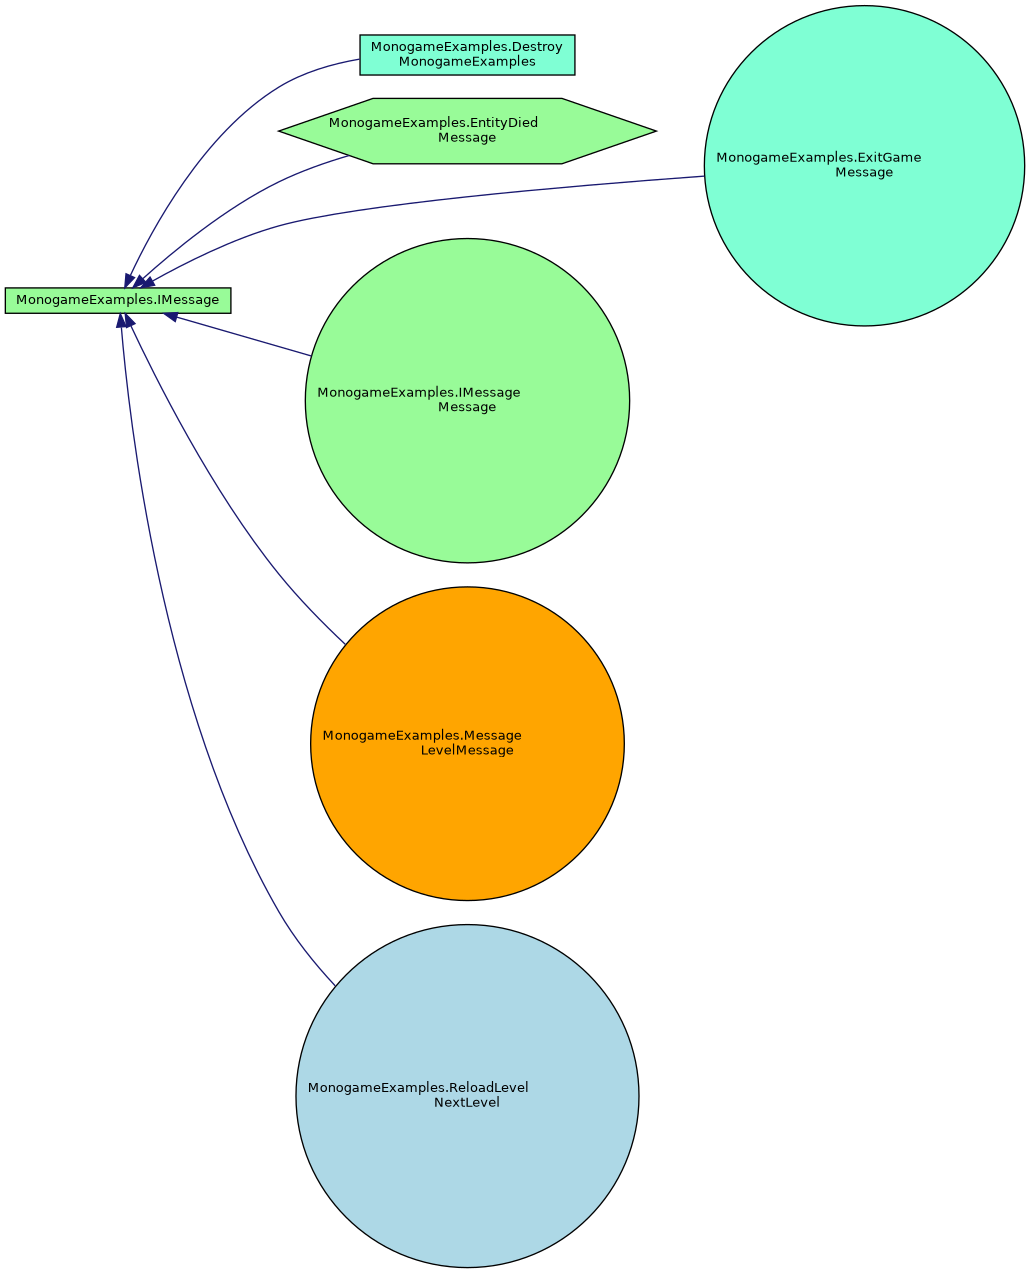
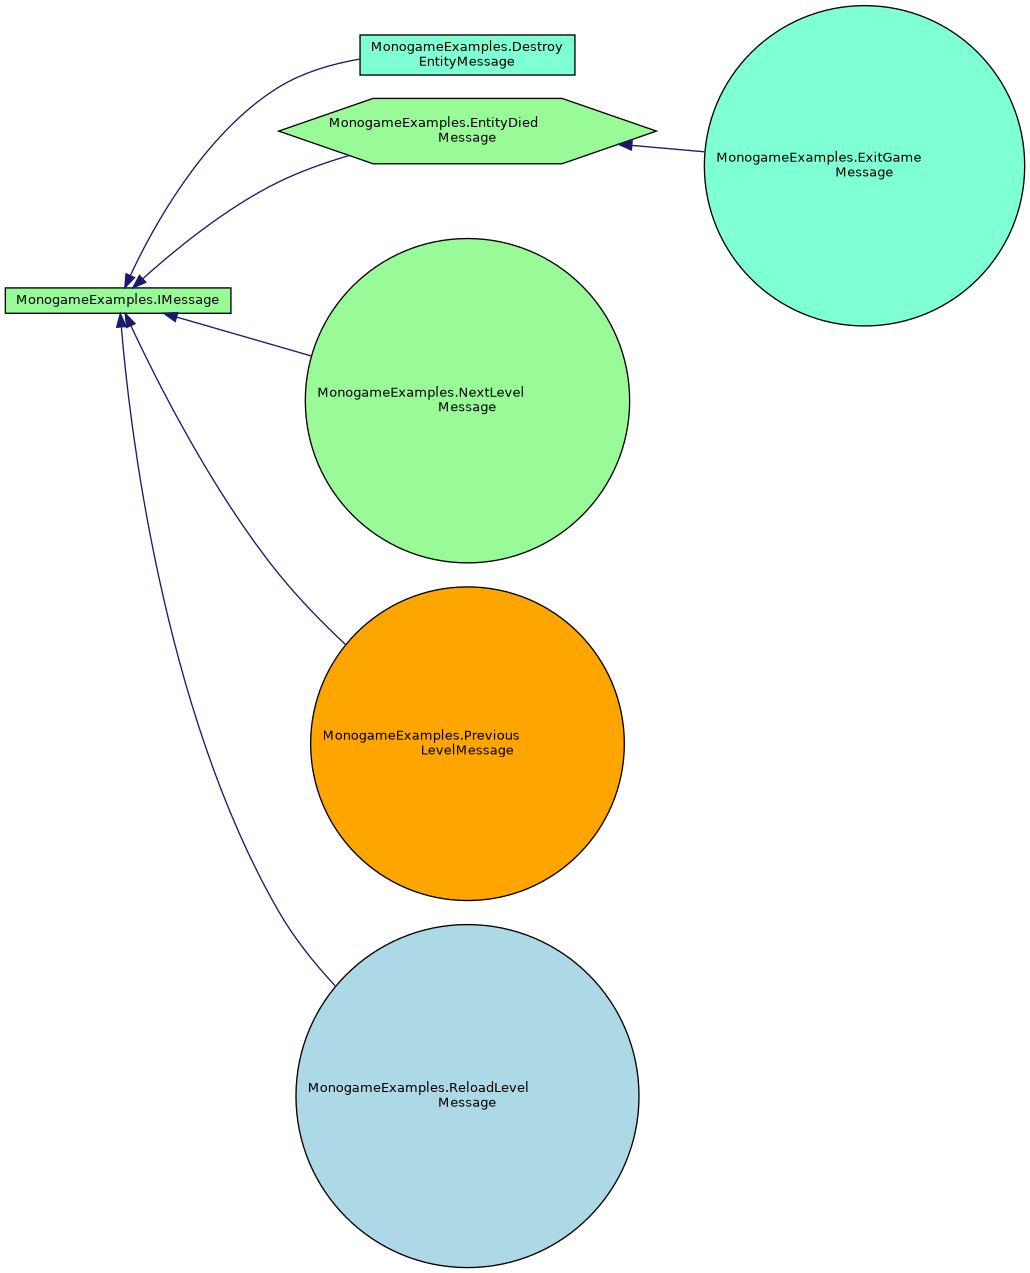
(467, 55) -> (467, 55)
(422, 202) -> (668, 149)
(467, 401) -> (467, 401)
(467, 744) -> (467, 744)
(467, 1096) -> (467, 1096)
